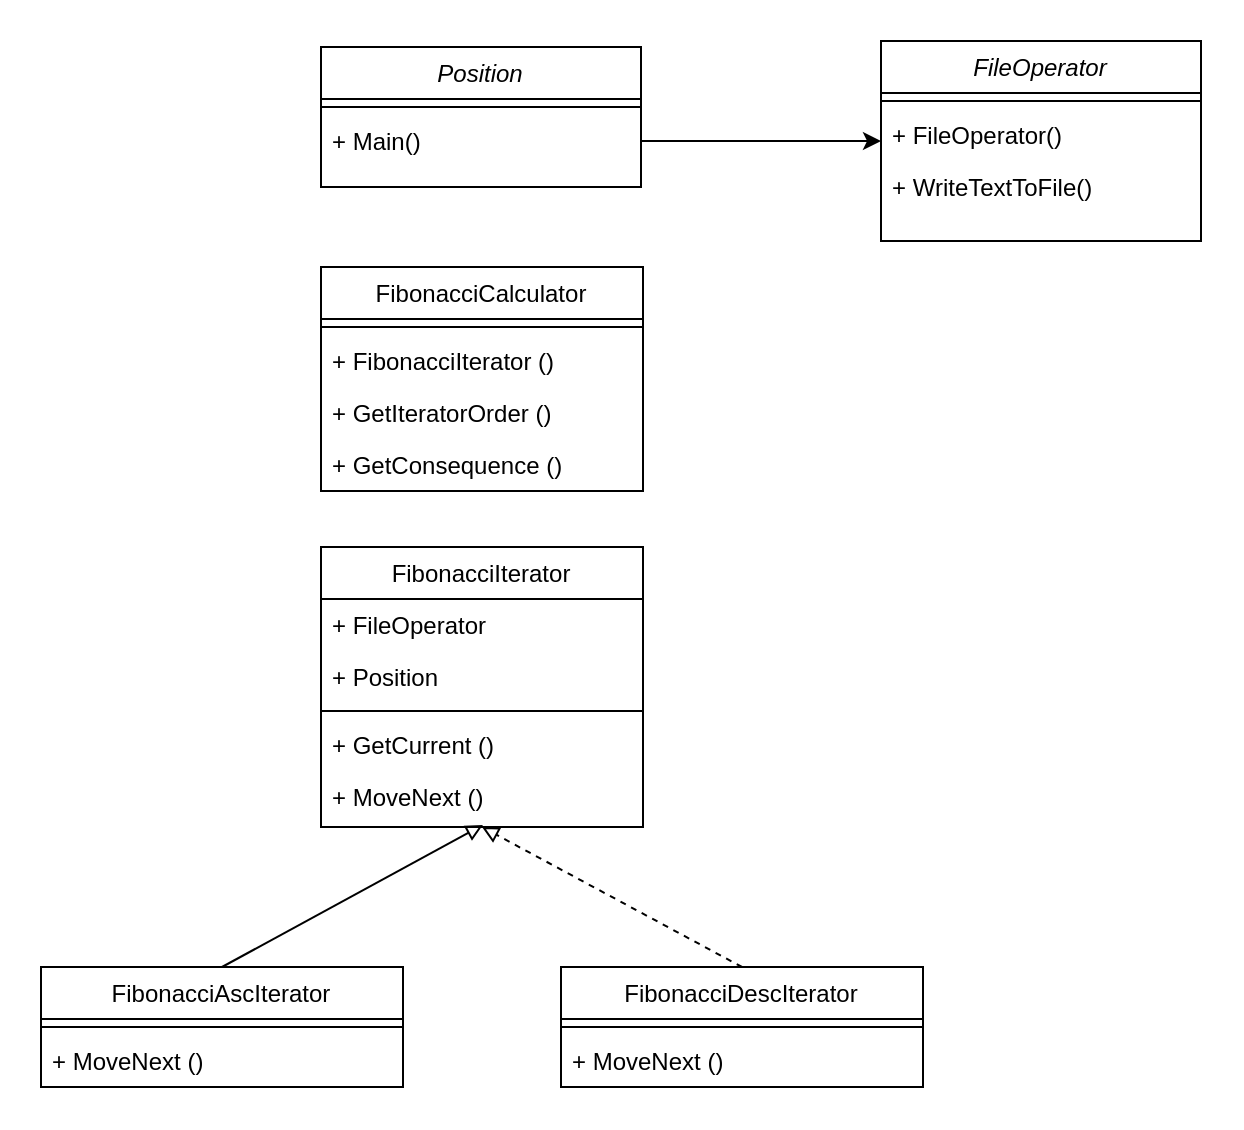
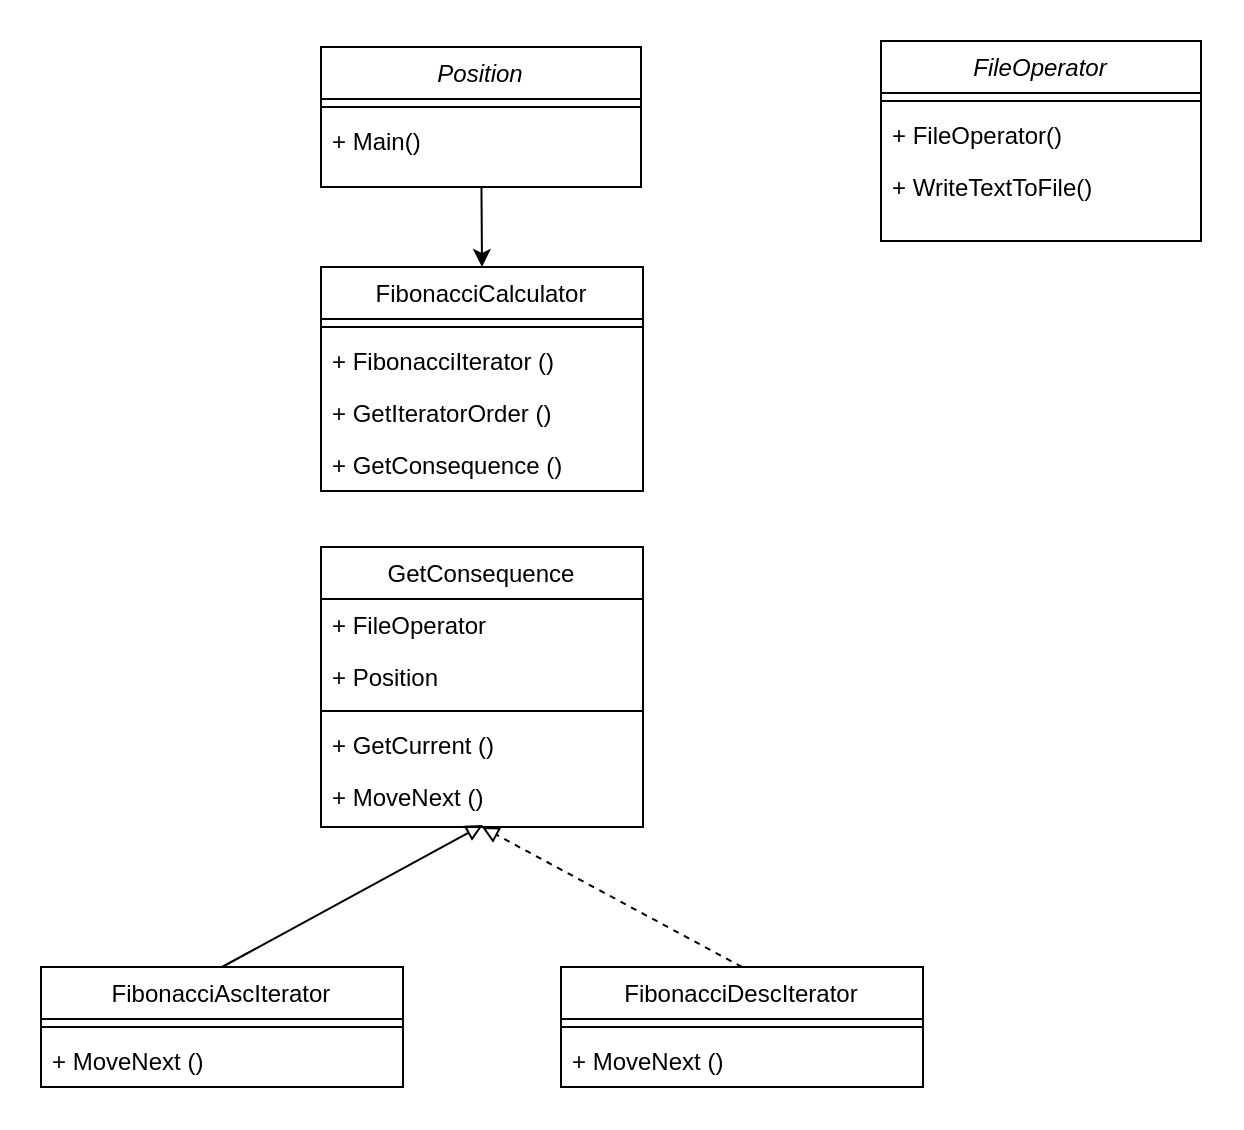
(756, 141) -> none
none -> (482, 222)
(481, 574) -> (481, 574)
